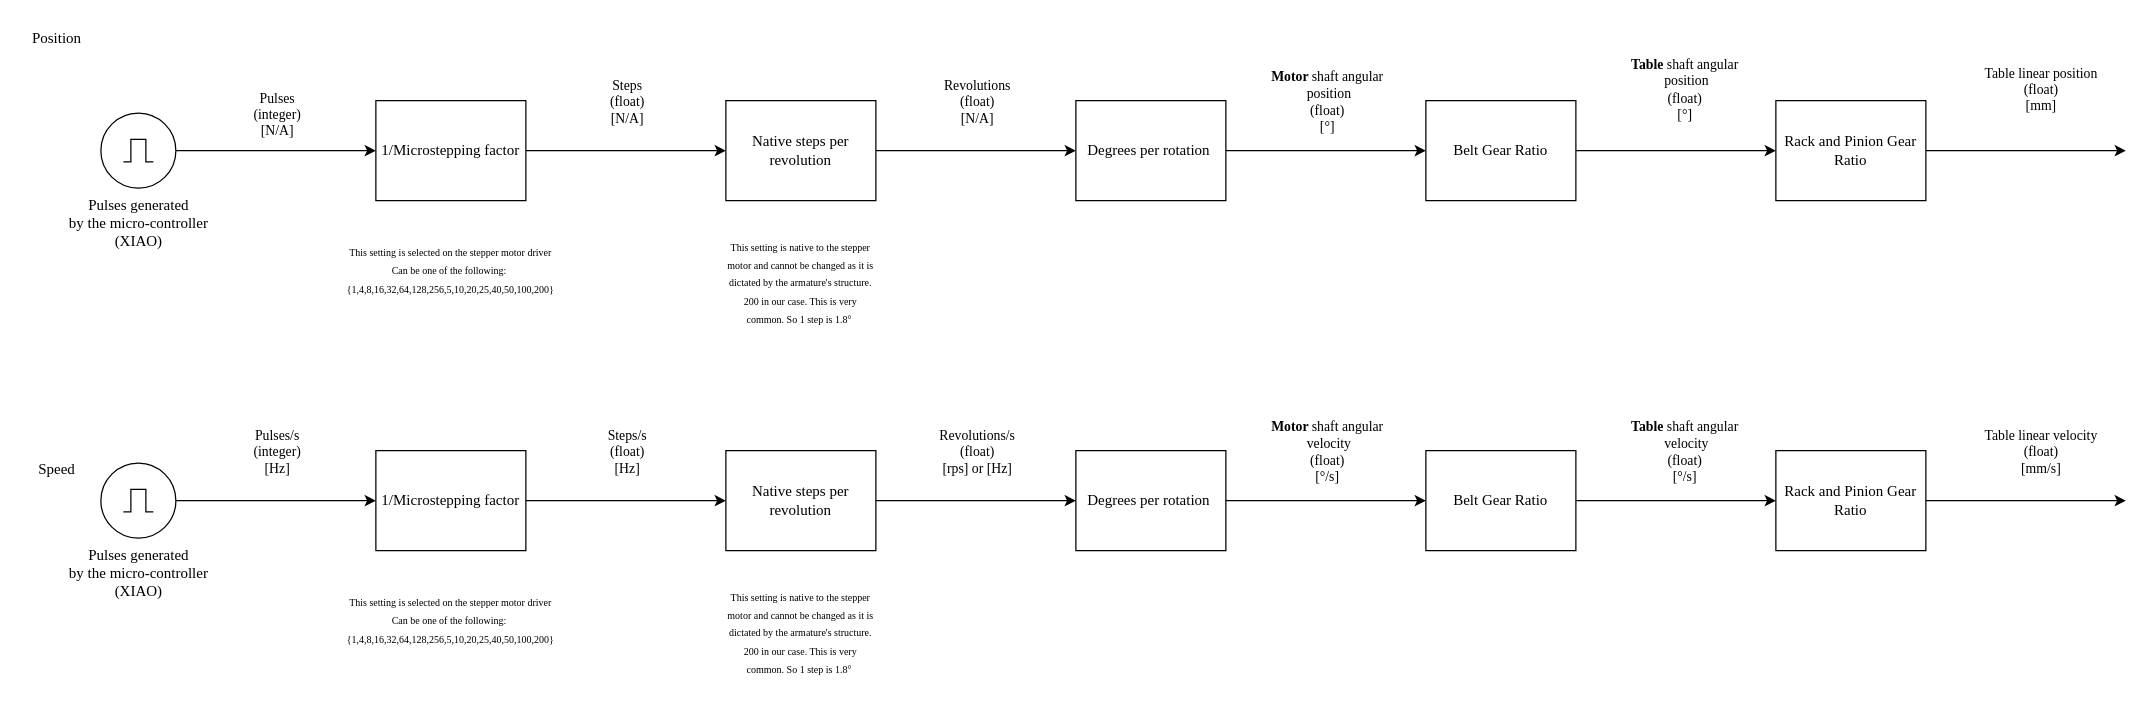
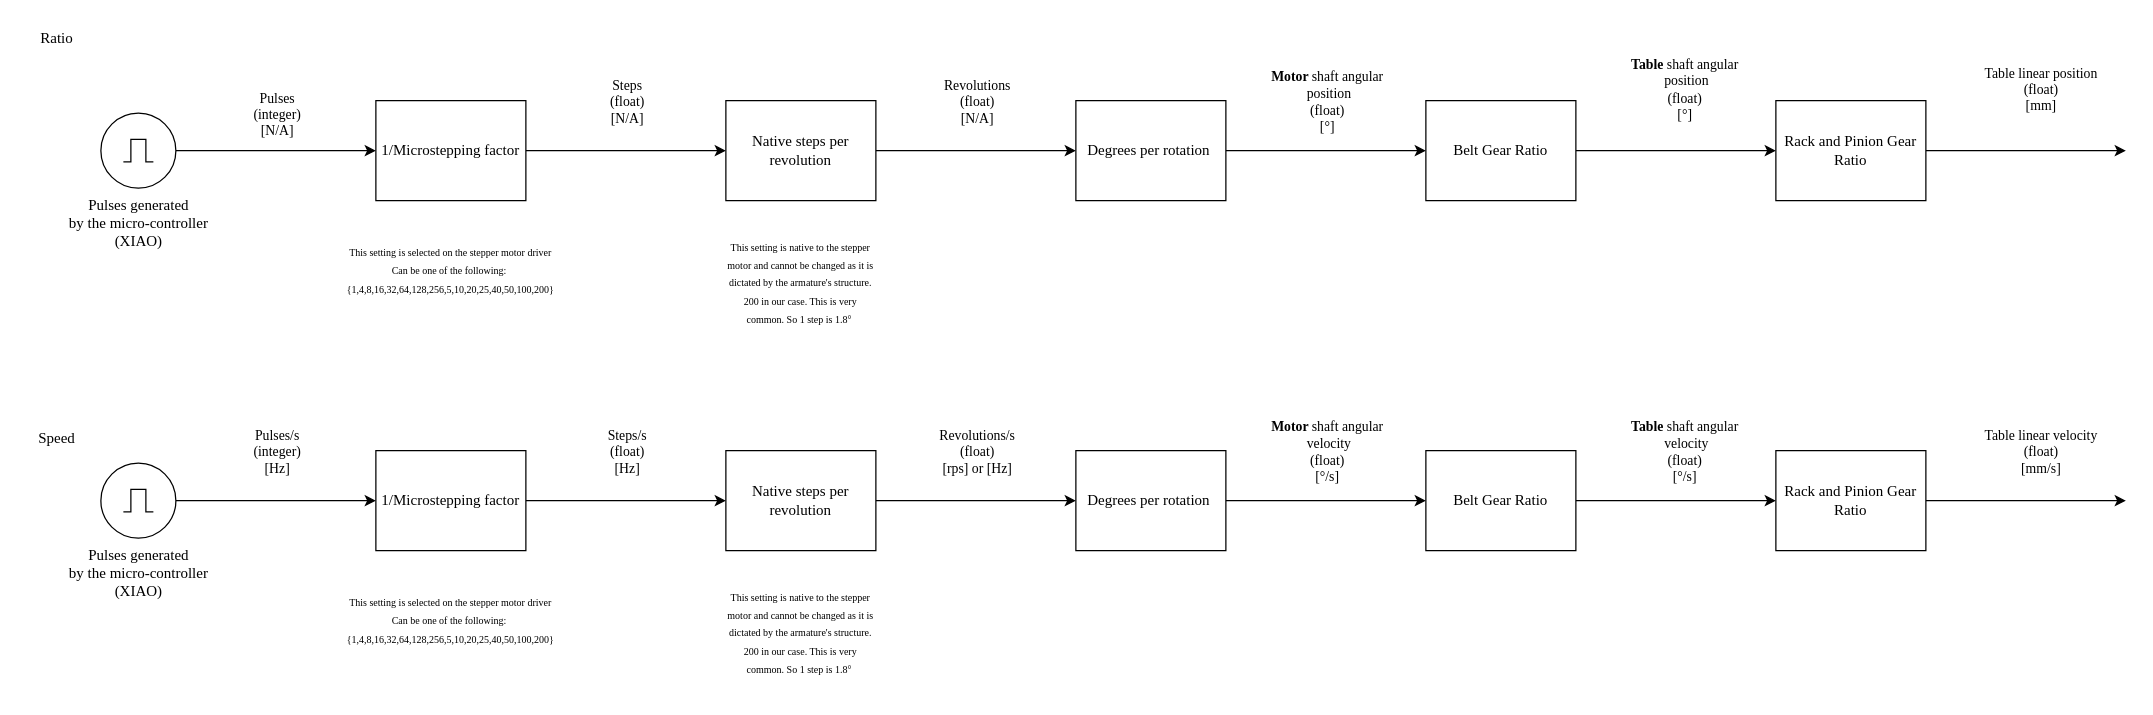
(57, 38) -> (57, 38)
(57, 469) -> (57, 438)
